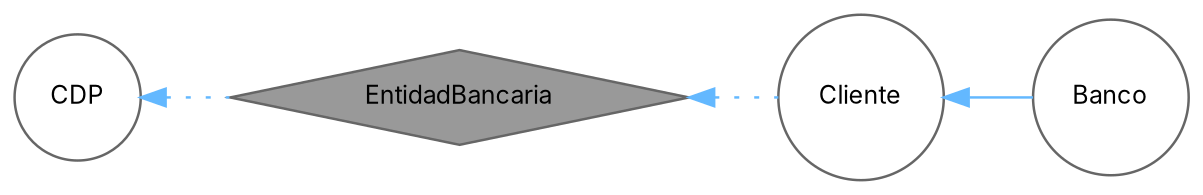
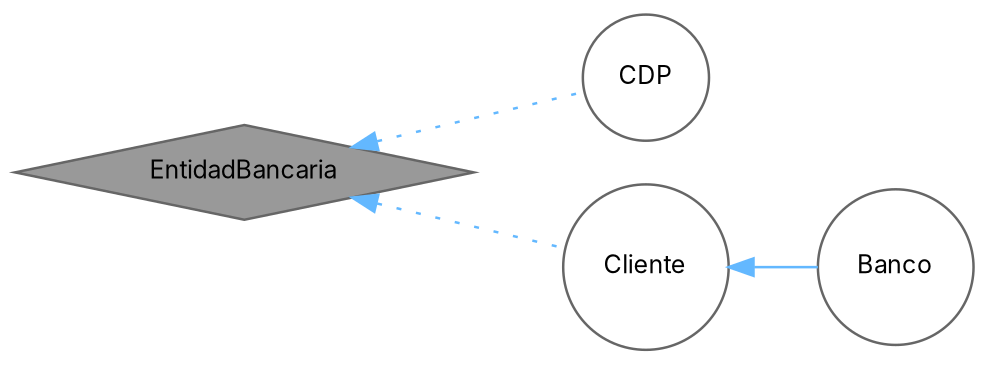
(198, 97) -> (481, 116)
